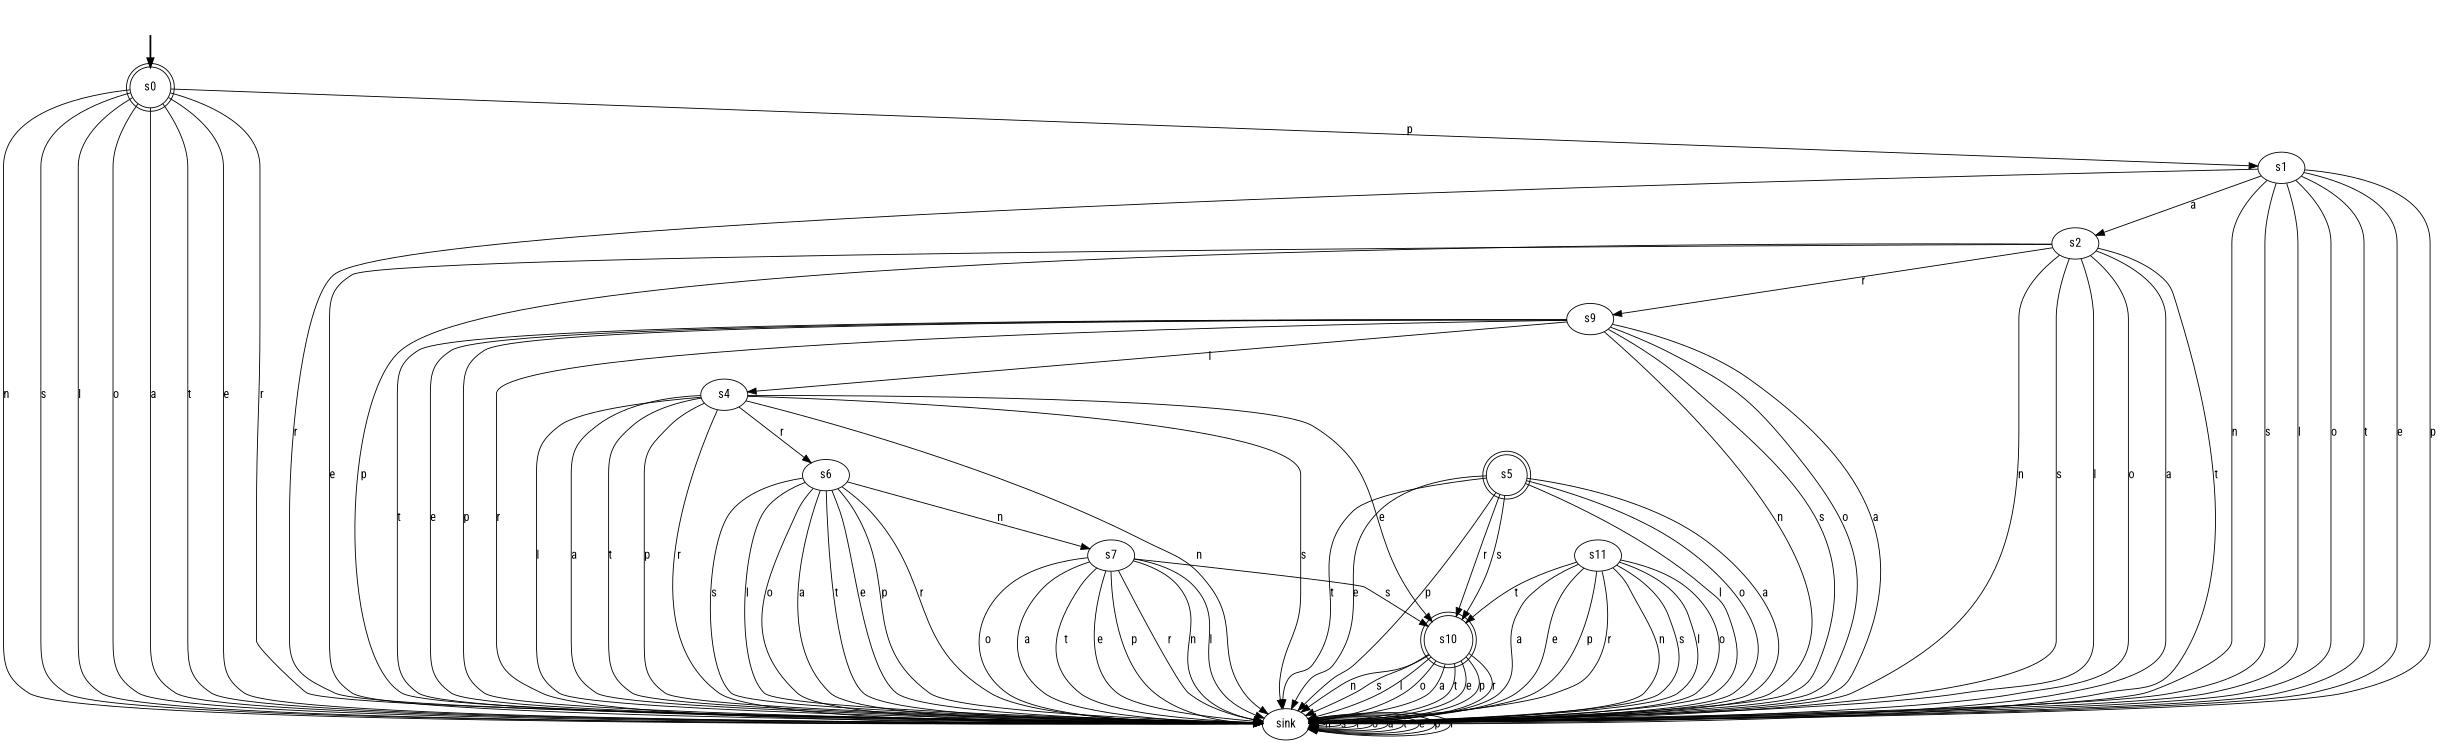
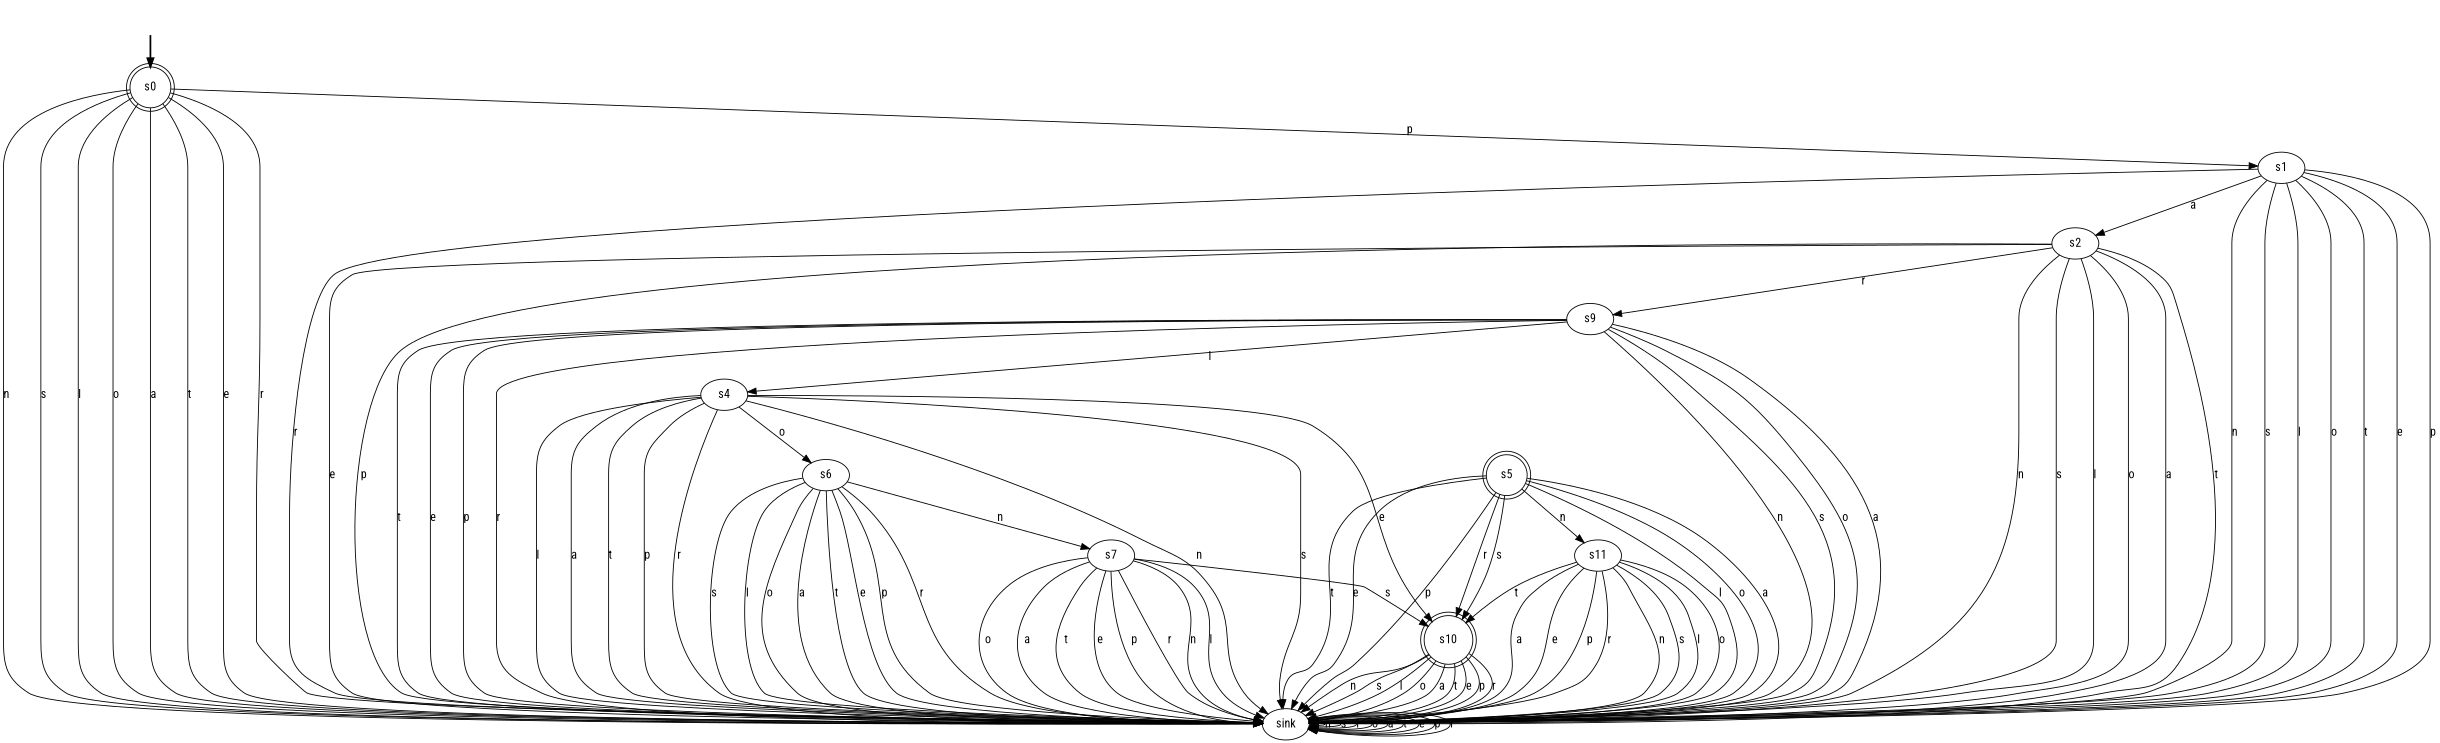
(782, 433) -> (782, 433)
none -> (1550, 513)
